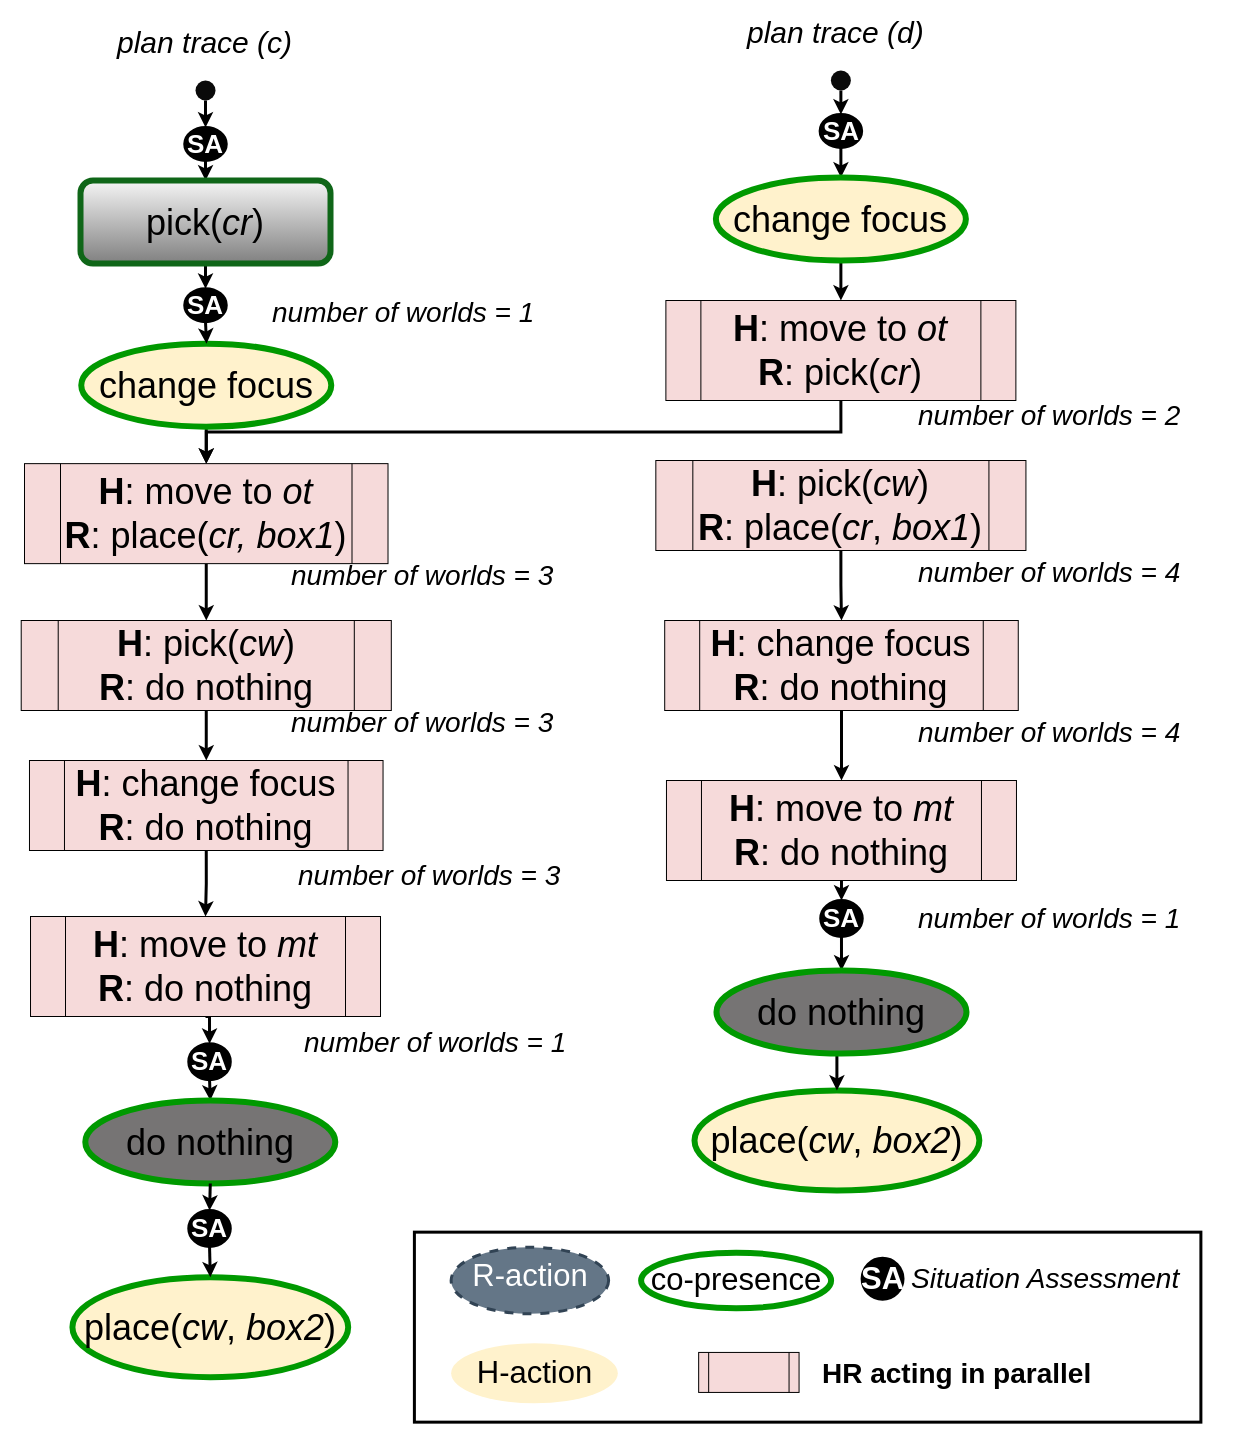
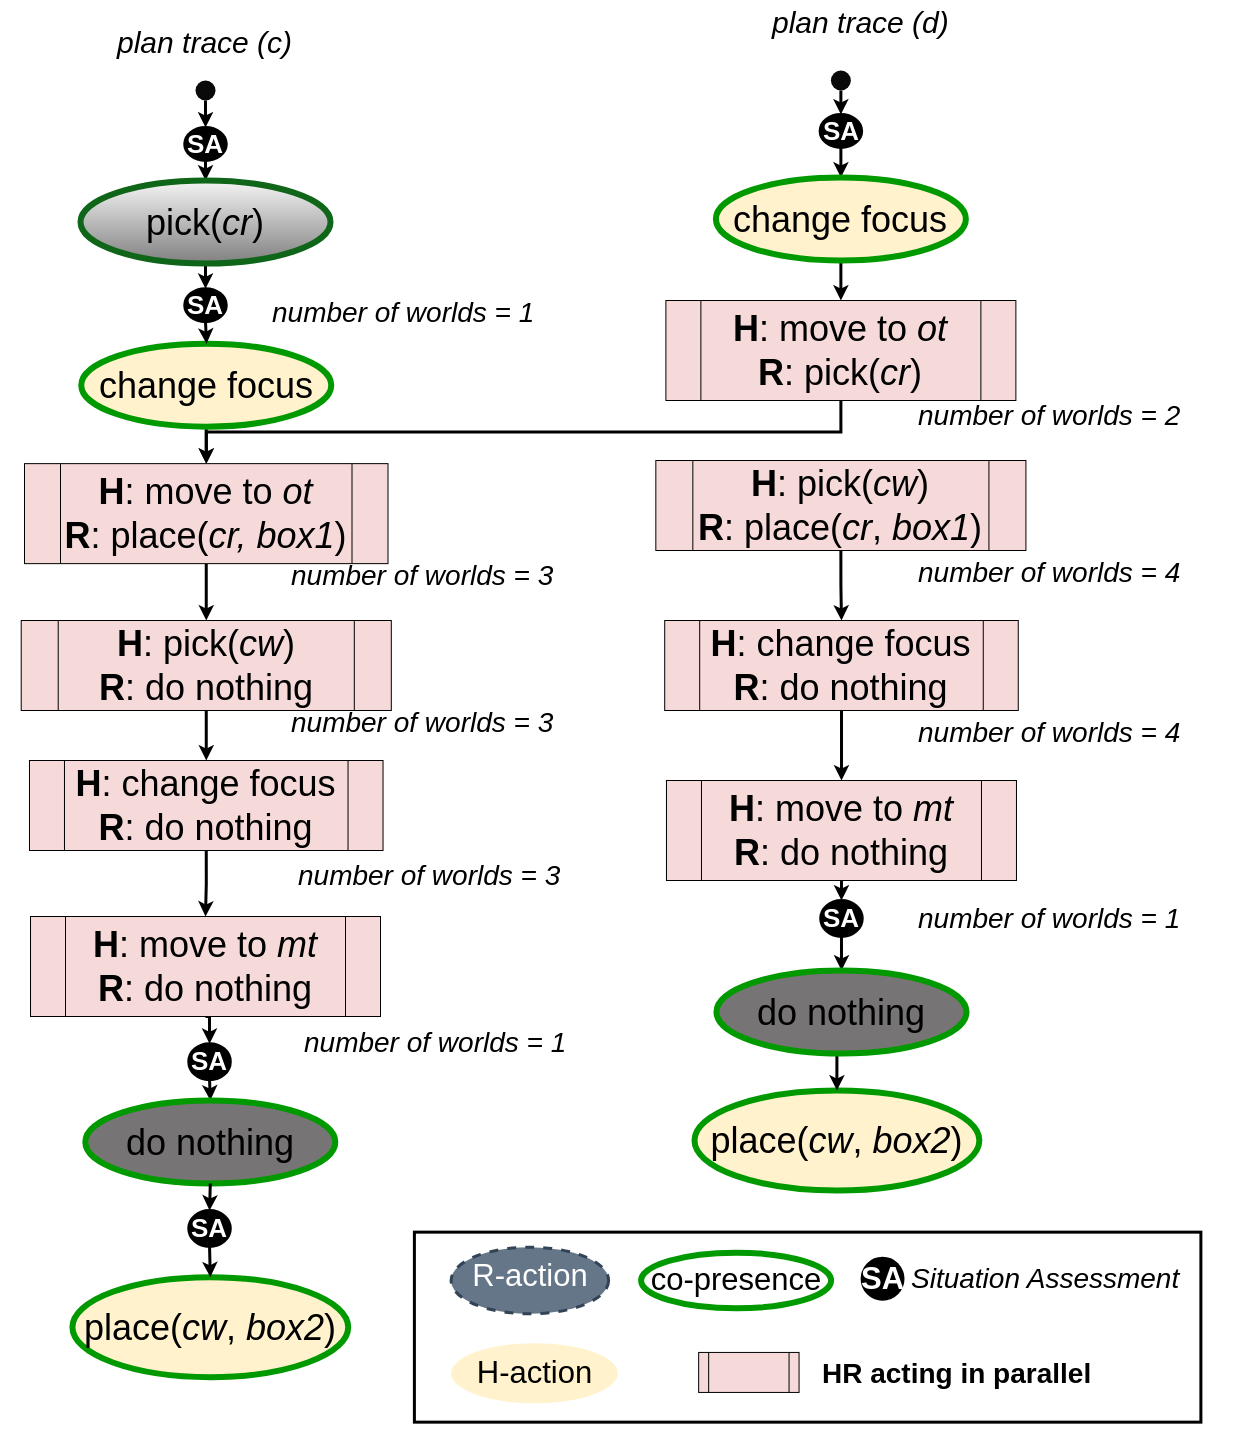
(841, 32) -> (866, 22)
(206, 222) -> (206, 222)
